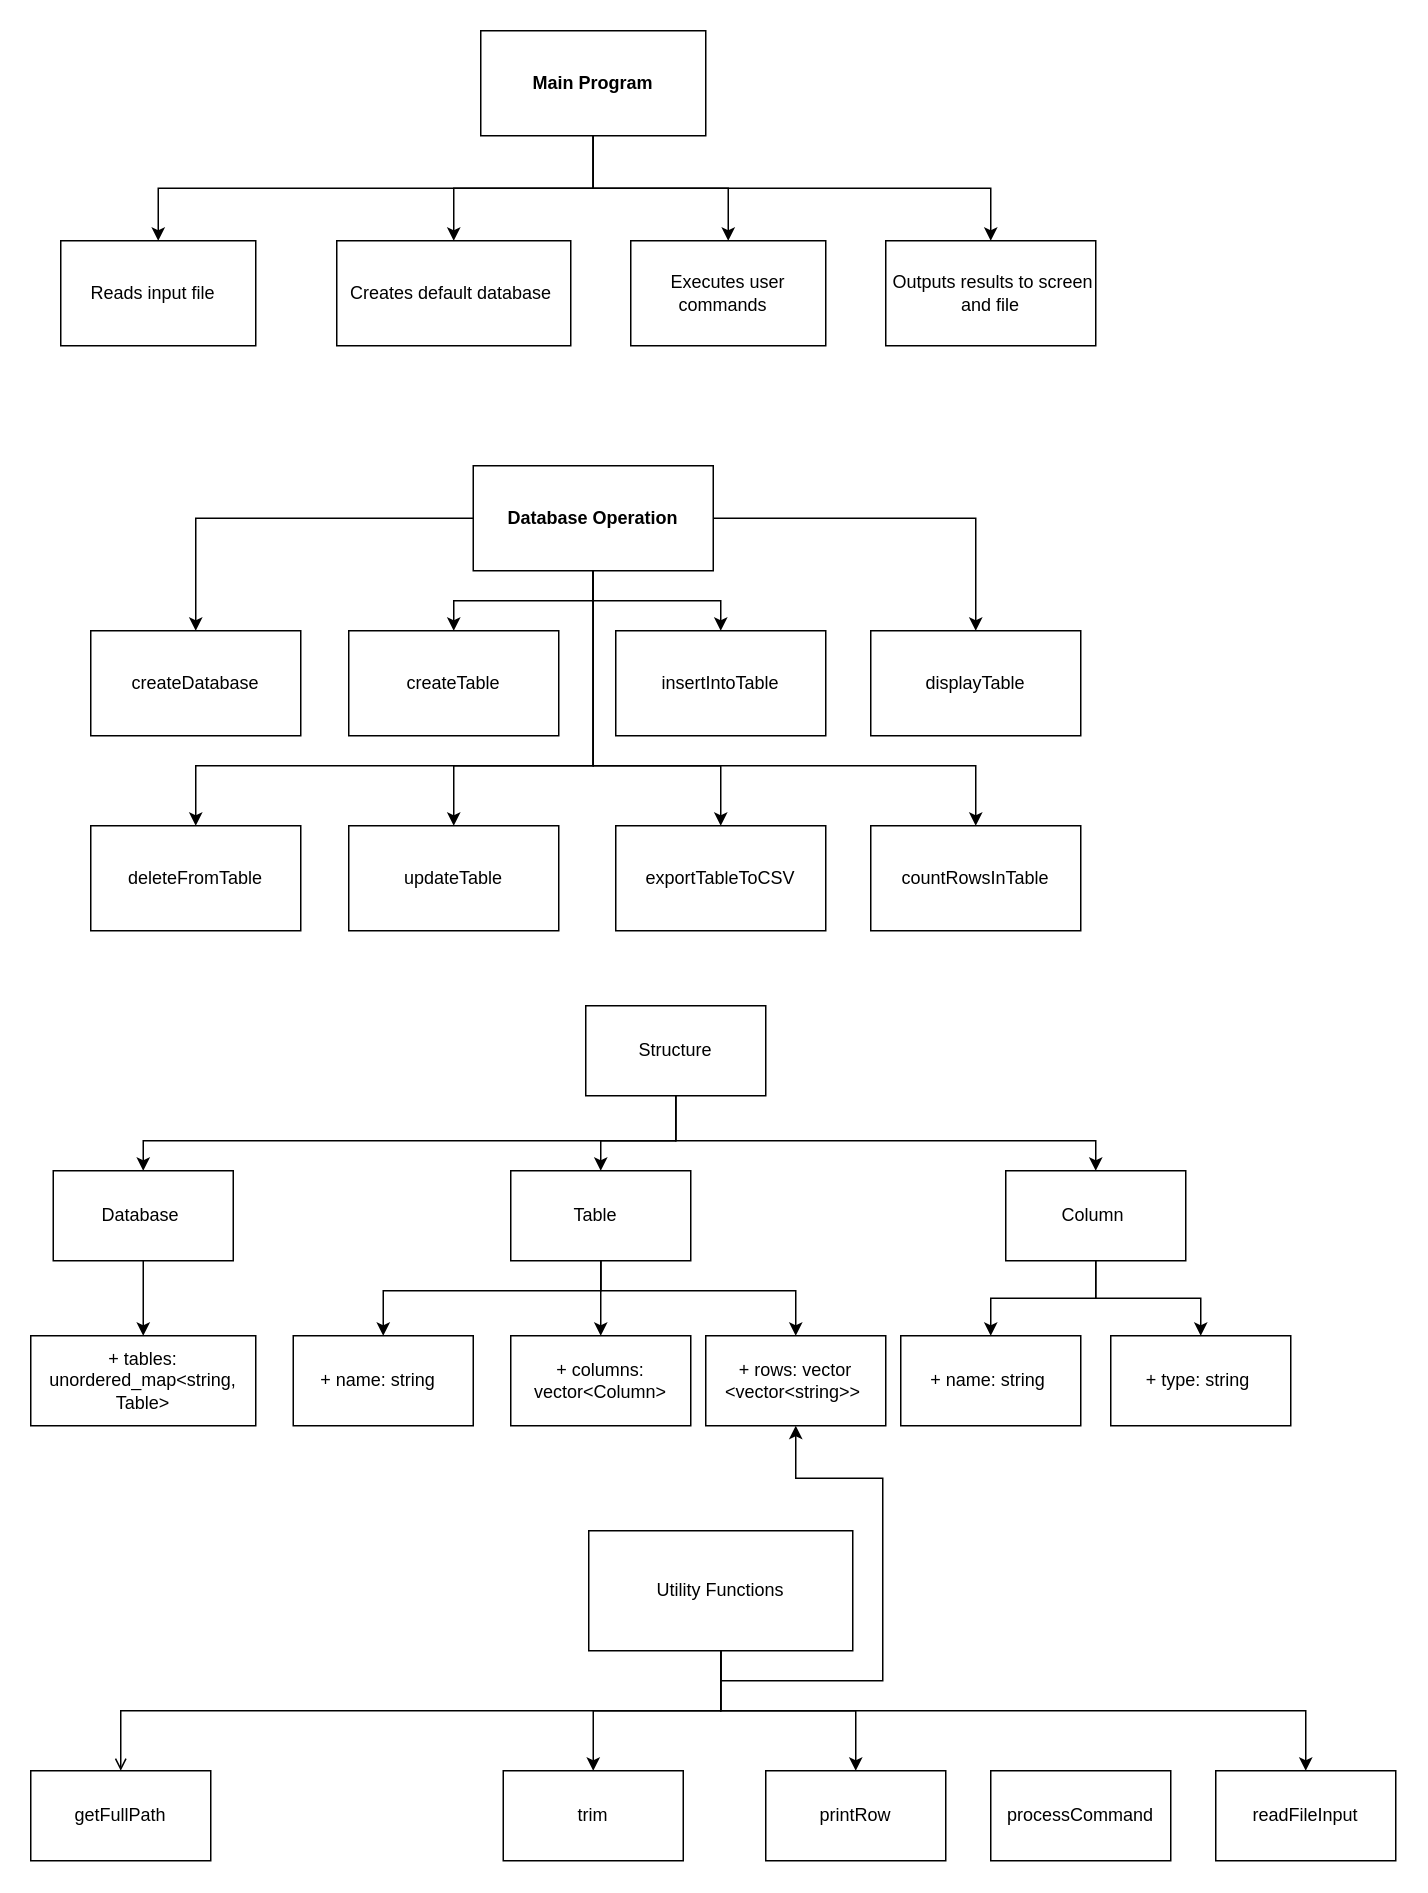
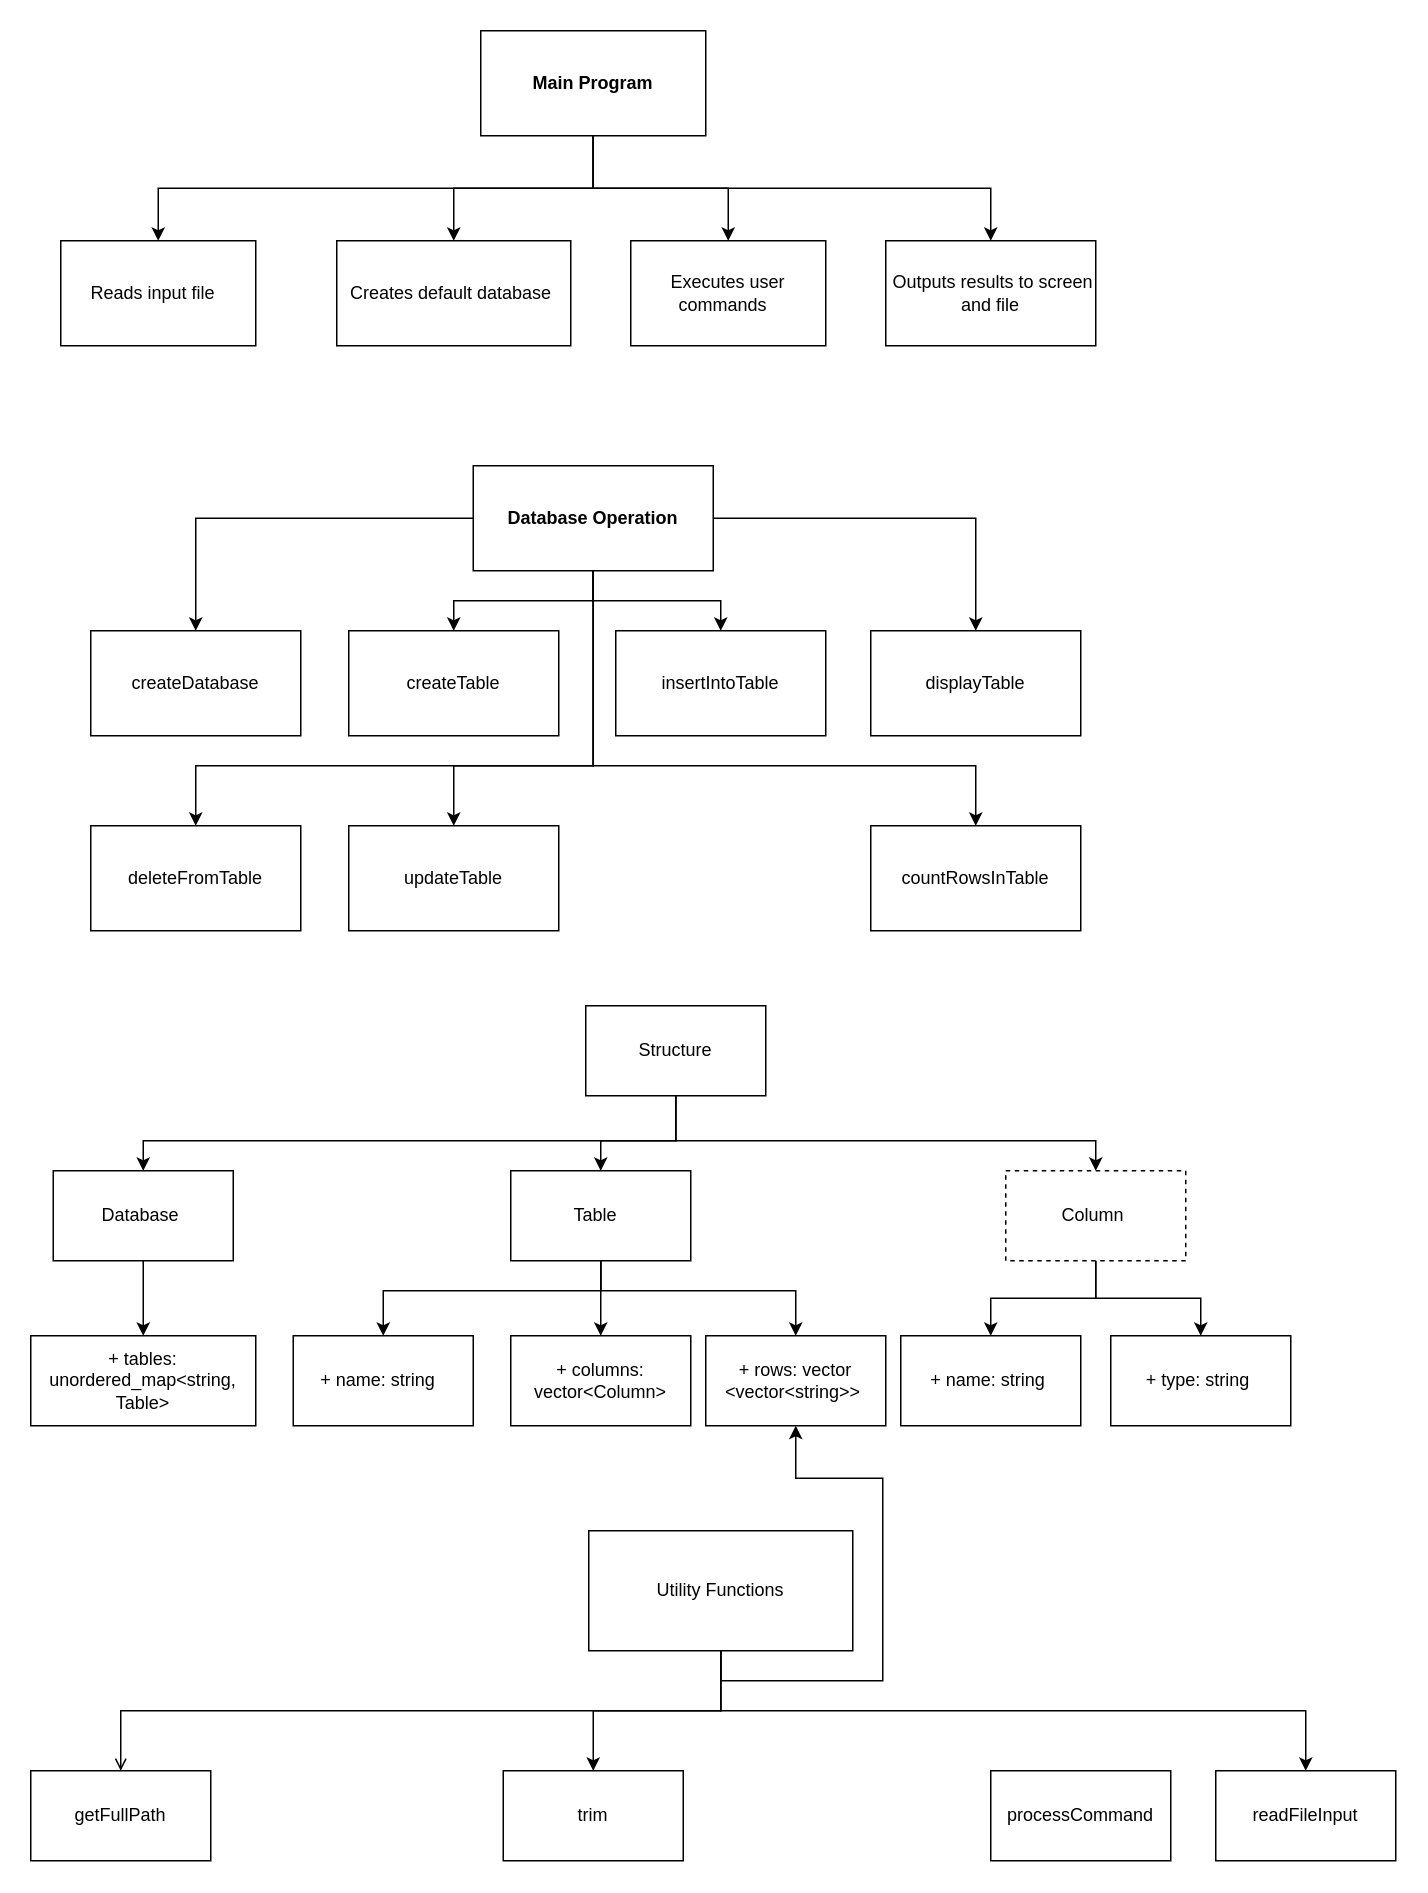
(721, 792) -> none
(721, 878) -> none
(1096, 1216) -> (1096, 1216)
(856, 1737) -> none
(856, 1816) -> none
